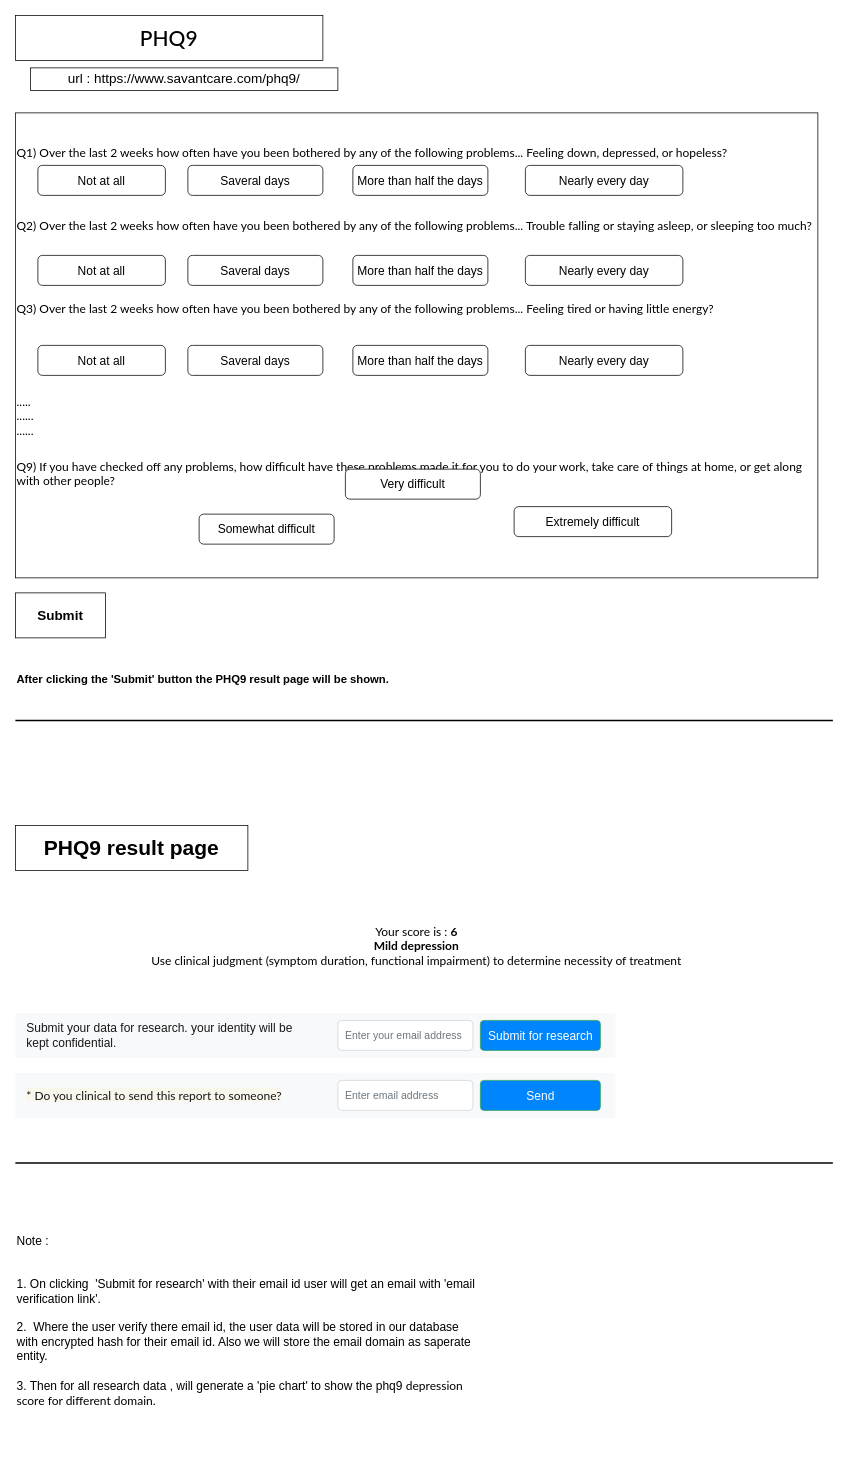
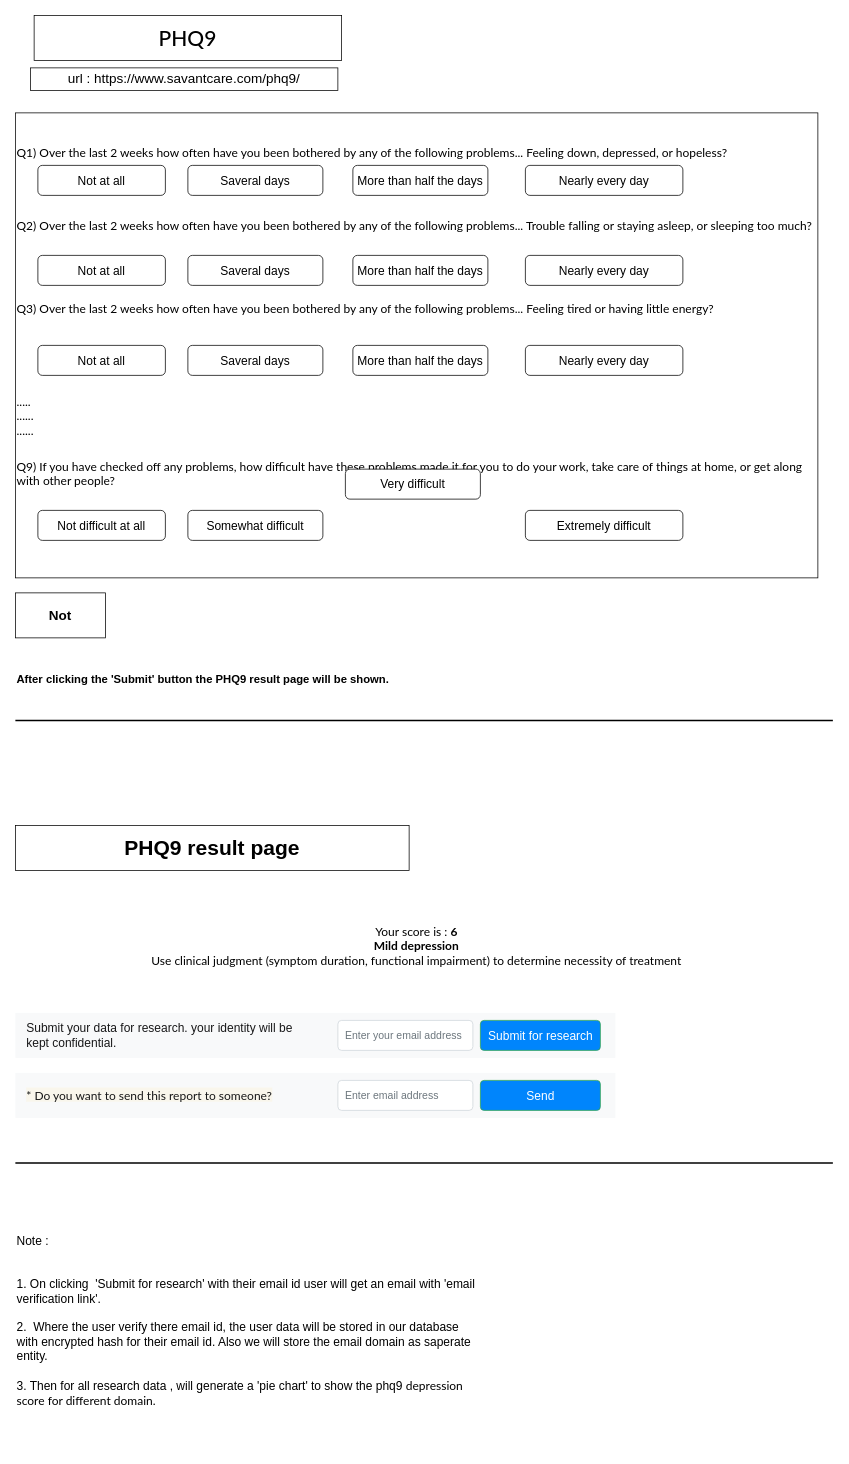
(169, 38) -> (188, 38)
(593, 522) -> (604, 525)
none -> (102, 525)
(267, 529) -> (255, 525)
(60, 615) -> (60, 615)
(132, 848) -> (212, 848)
(169, 1095) -> (162, 1095)
